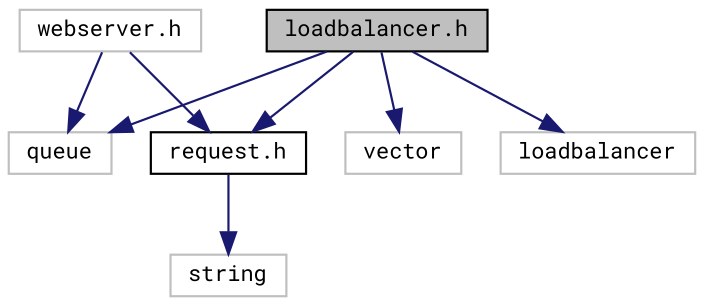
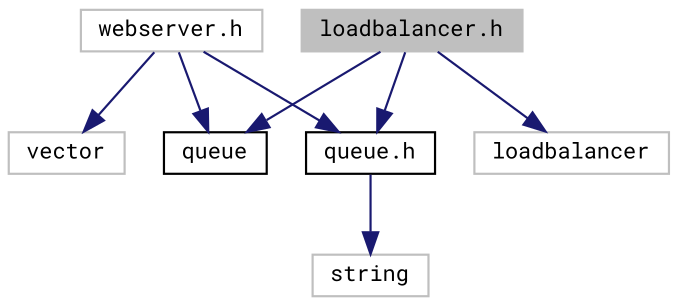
(377, 31) -> (412, 31)
(388, 81) -> (126, 84)
(60, 153) -> (215, 153)
(228, 153) -> (371, 153)
